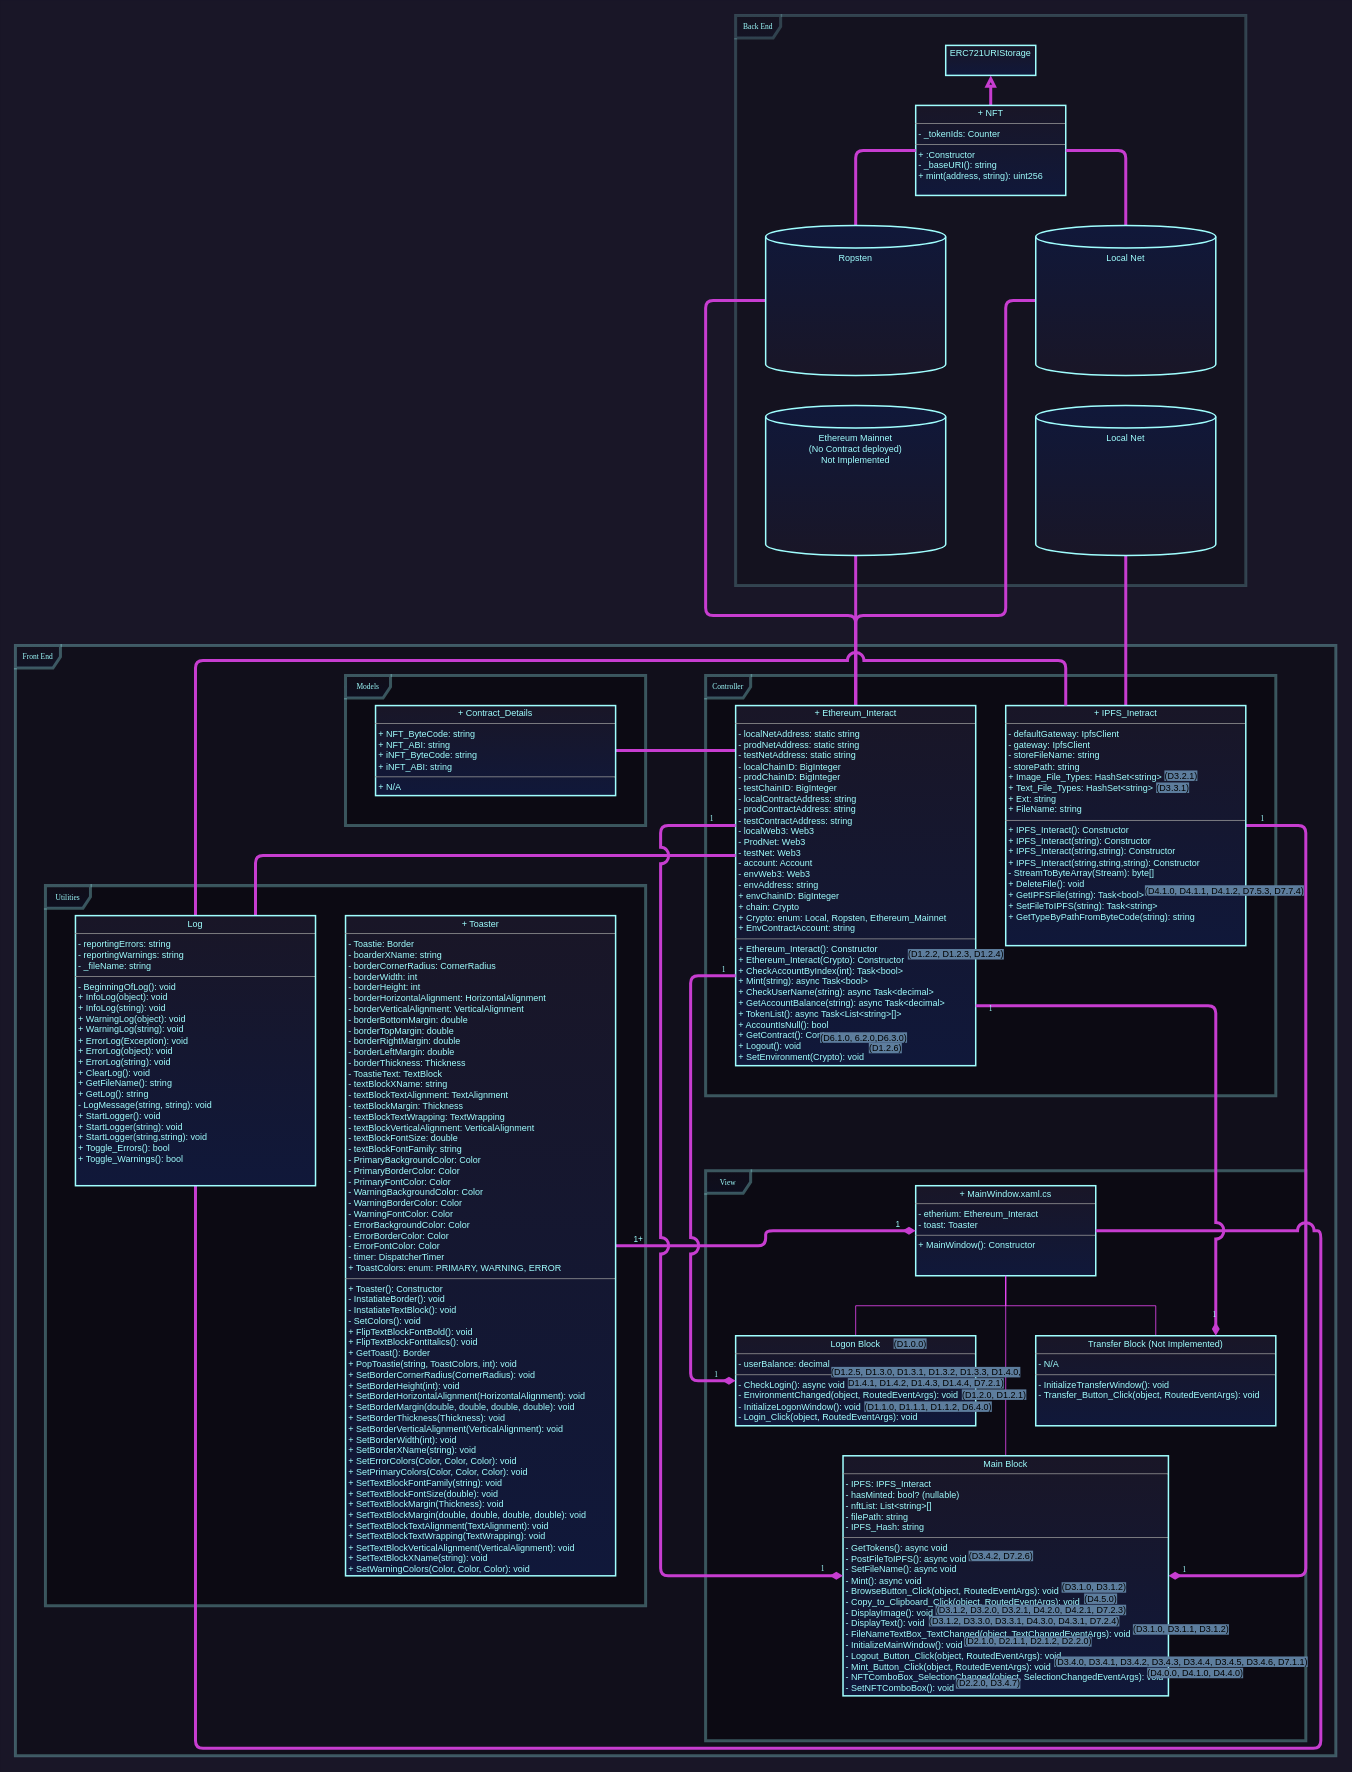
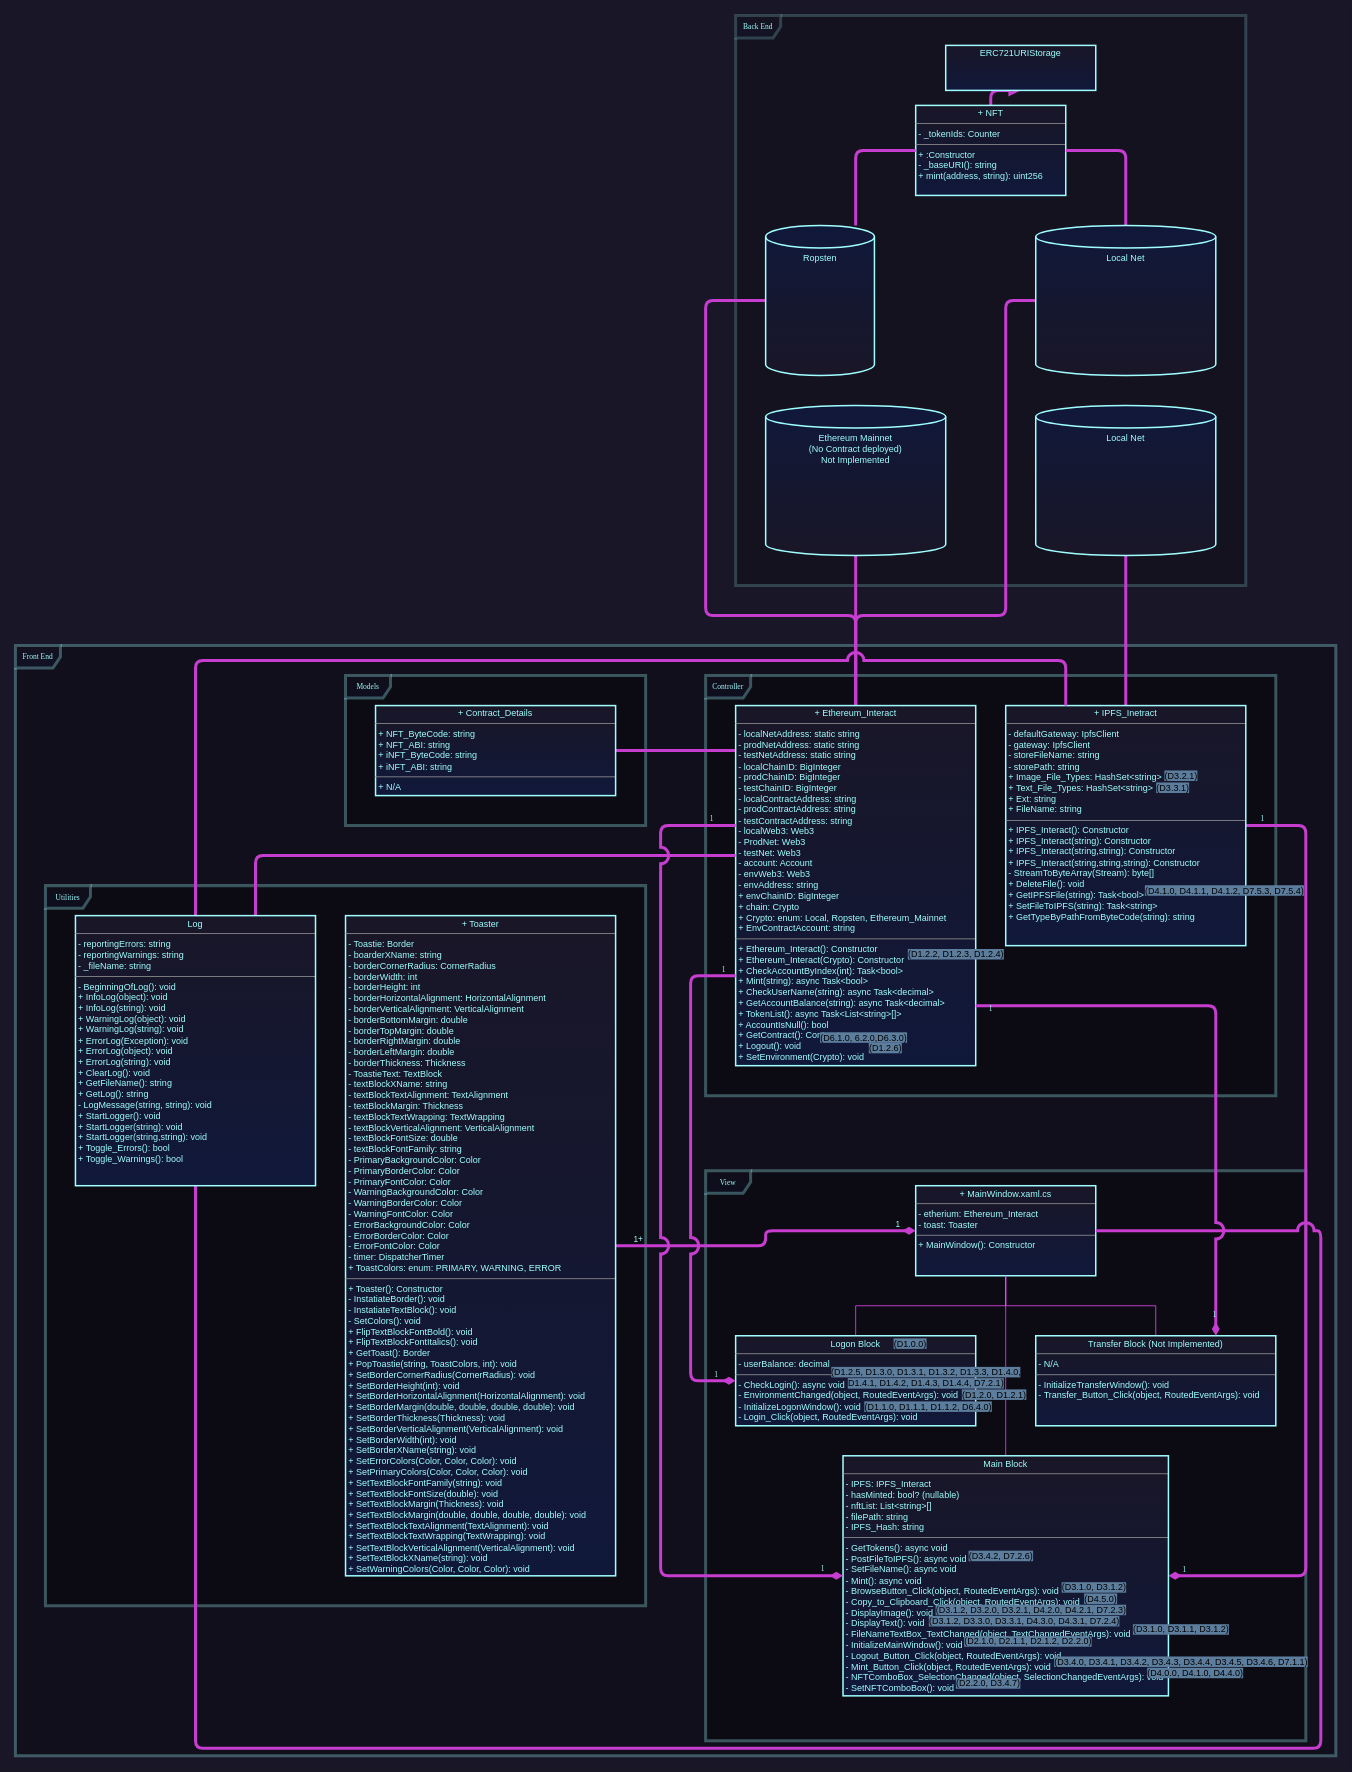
(990, 60) -> (1020, 68)
(855, 300) -> (820, 300)
(1224, 890) -> (1224, 890)
